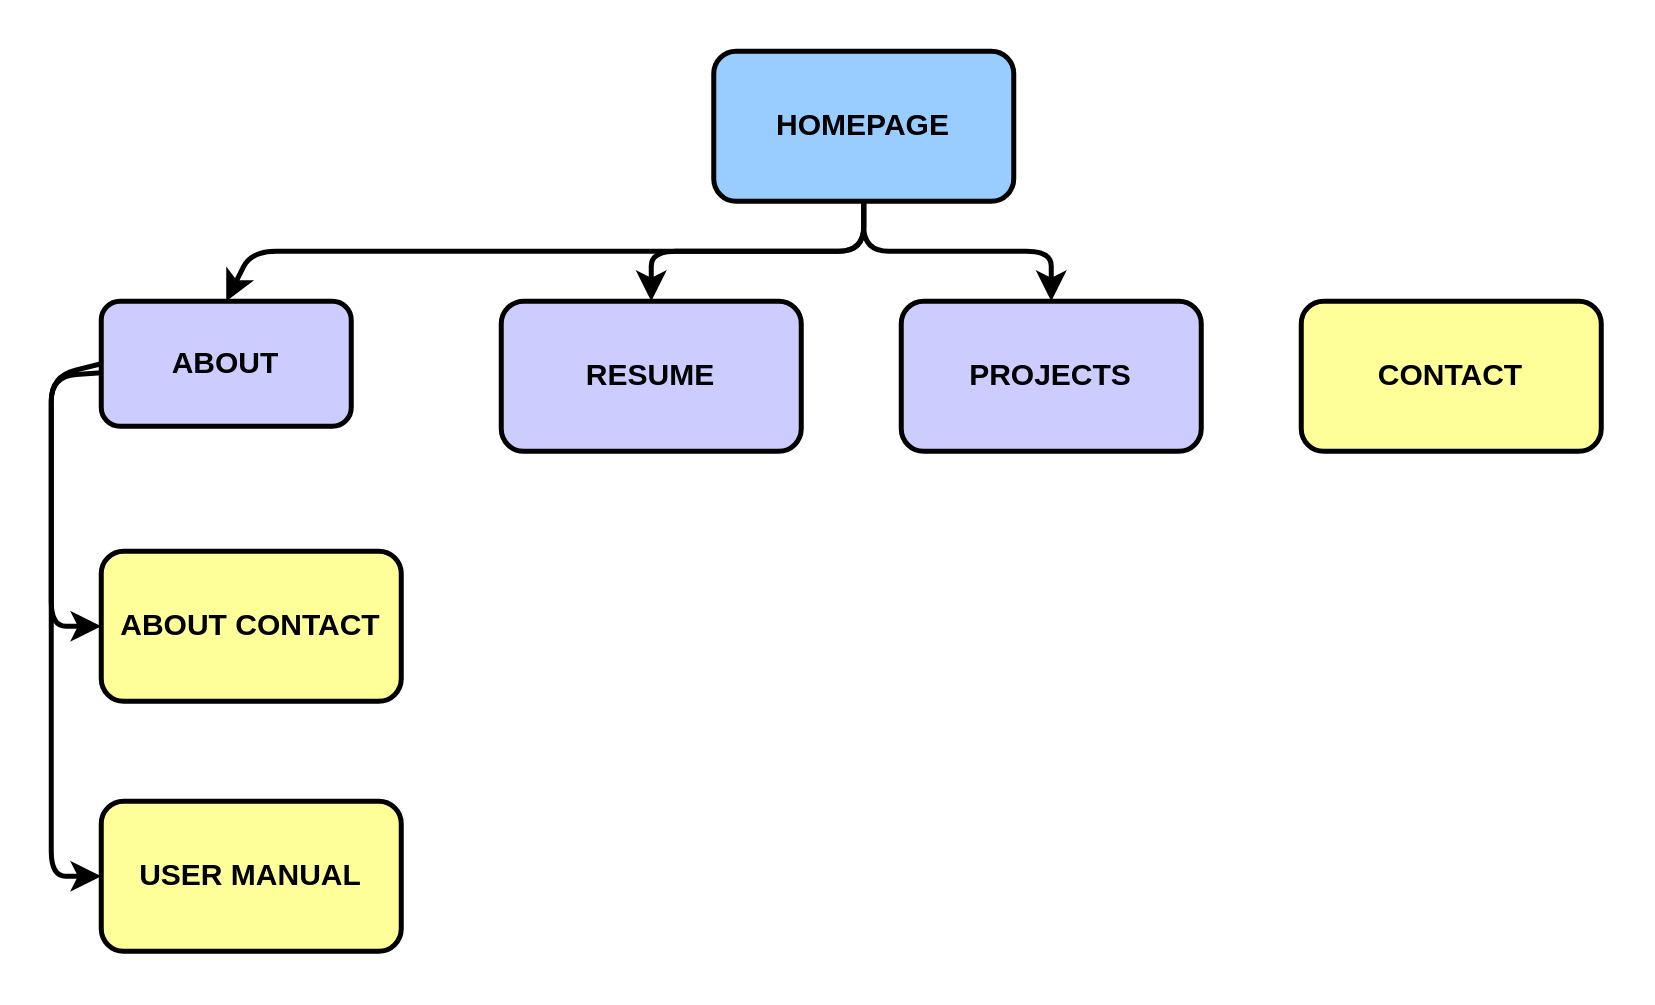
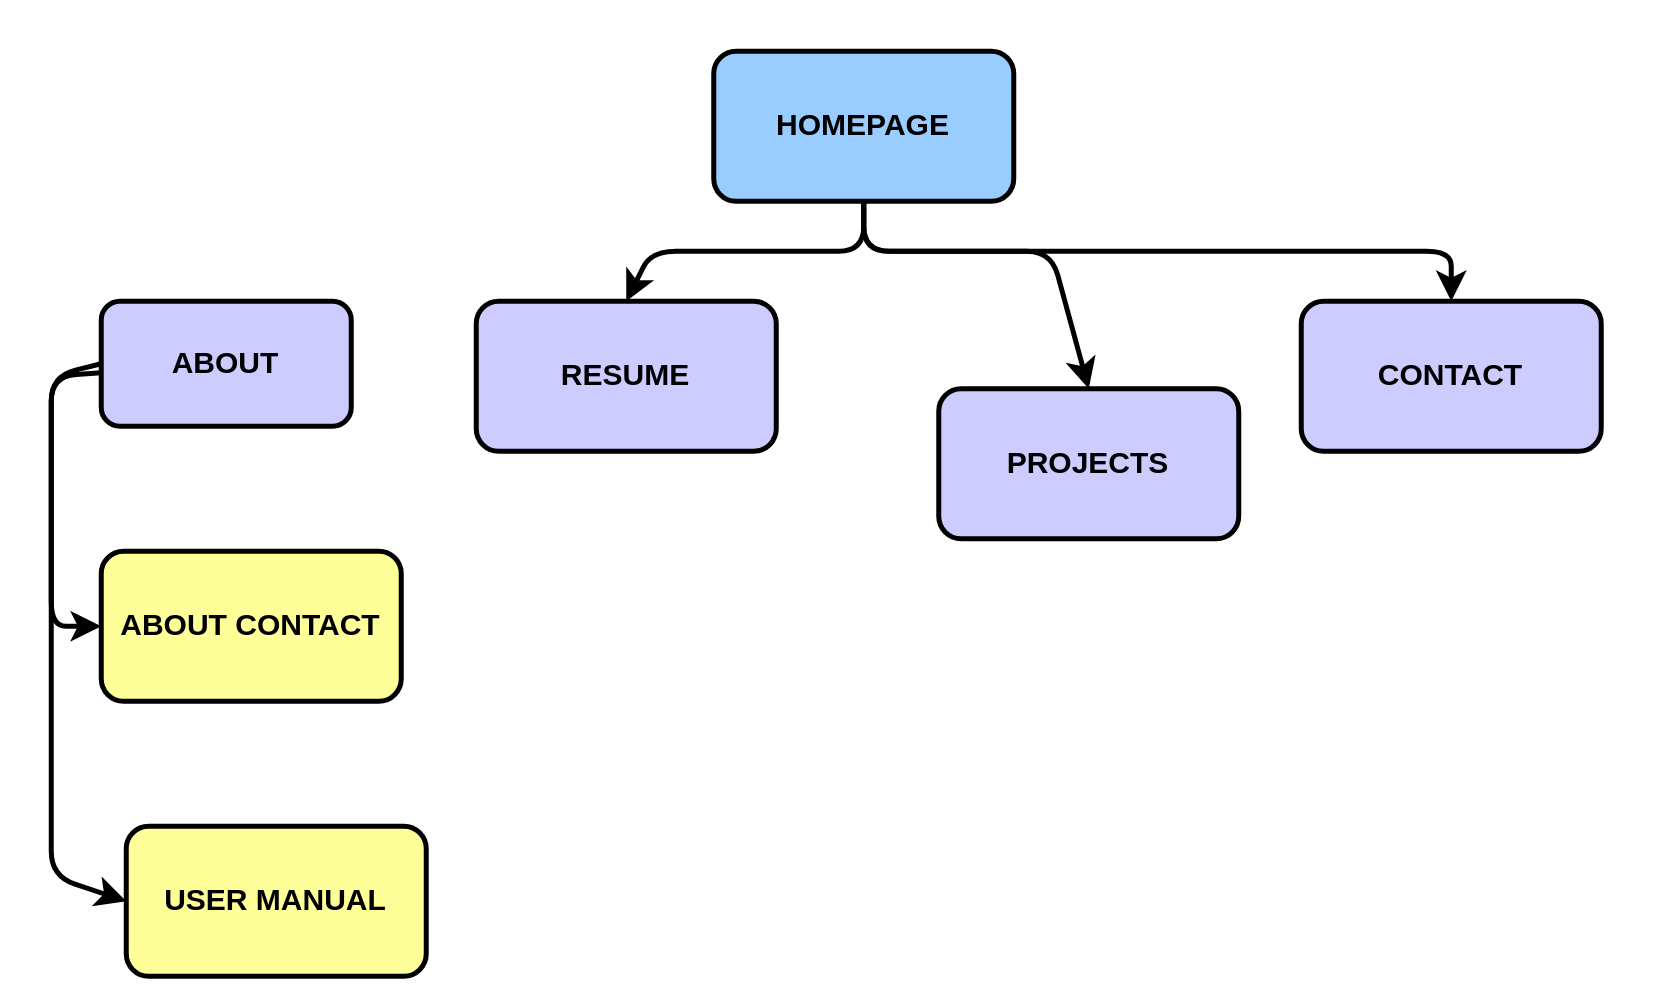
(439, 251) -> none
none -> (1257, 251)
(651, 376) -> (626, 376)
(1051, 376) -> (1089, 464)
(1451, 376) -> (1451, 376)
(251, 876) -> (276, 901)
